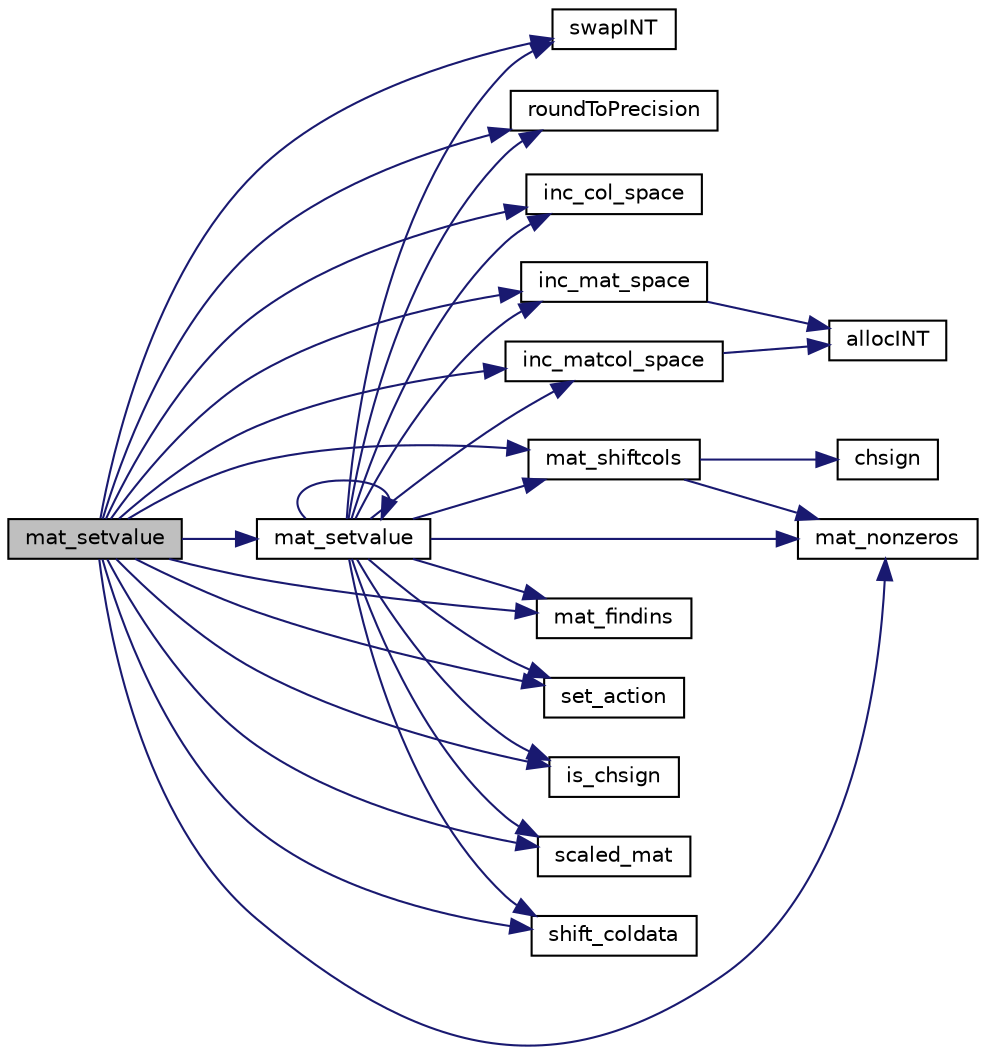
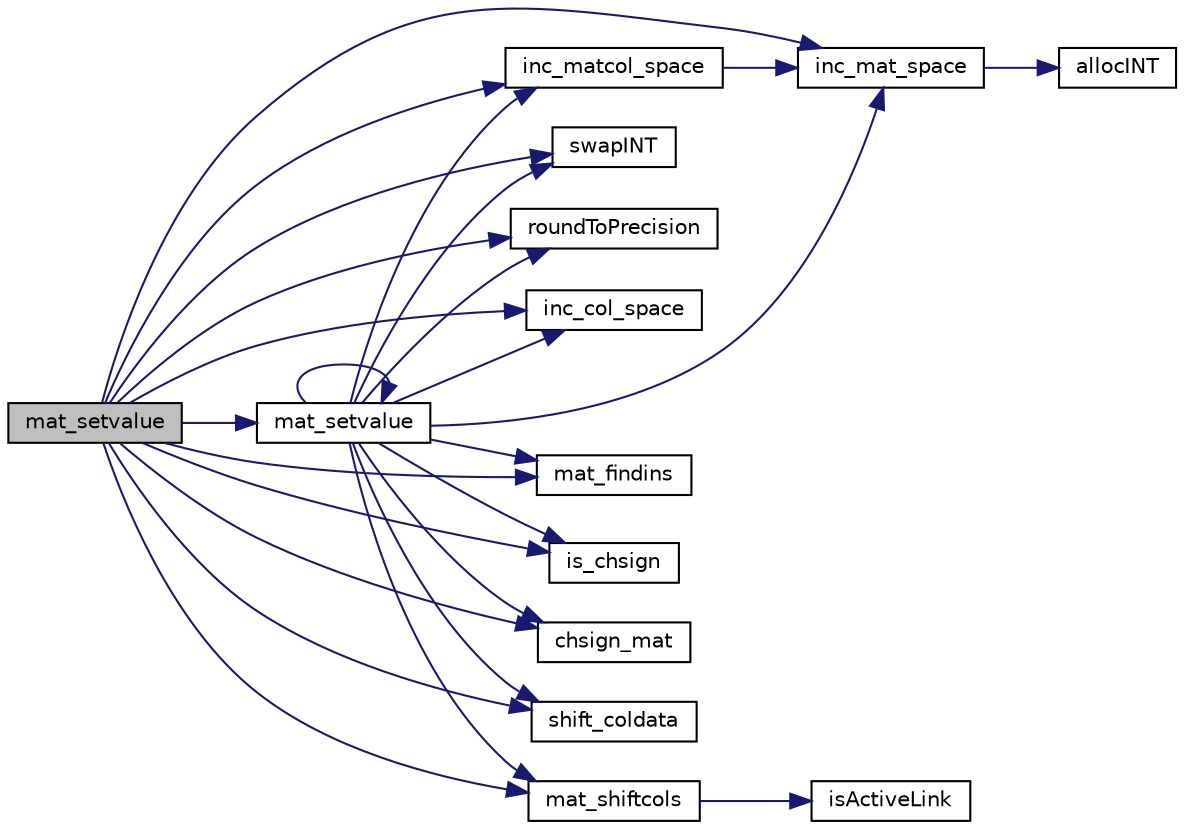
(766, 350) -> (750, 68)
(888, 460) -> (891, 801)
(888, 539) -> none
(614, 698) -> none
(614, 856) -> (614, 642)
